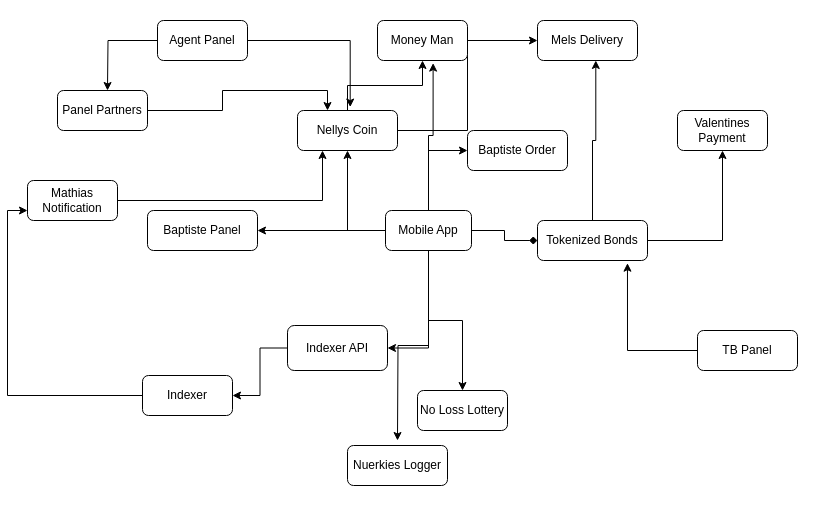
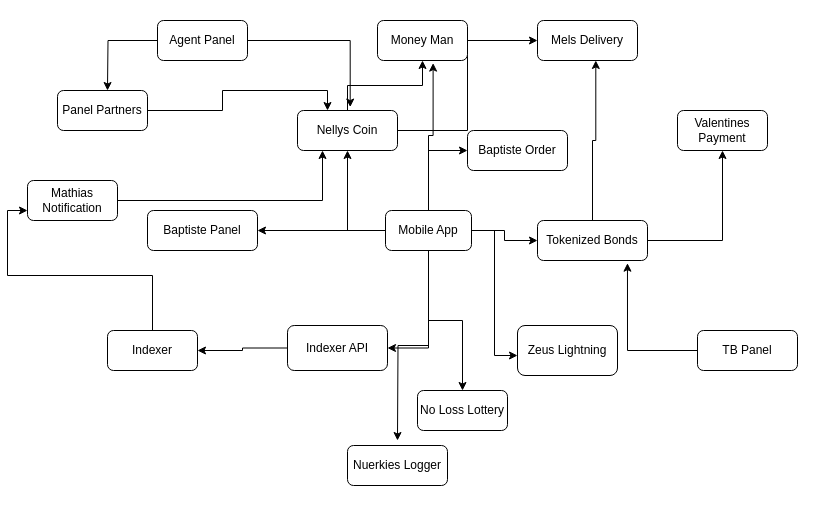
(529, 241) -> (529, 241)
none -> (495, 302)
none -> (568, 351)
(188, 396) -> (153, 351)
